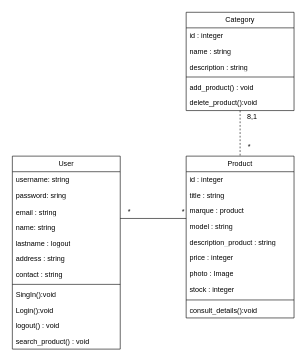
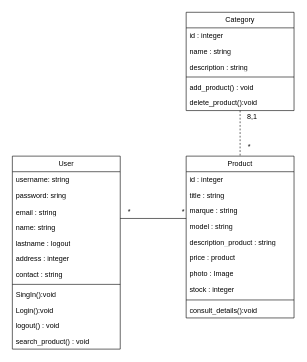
(219, 212) -> (216, 212)
(215, 258) -> (216, 258)
(44, 260) -> (46, 260)
